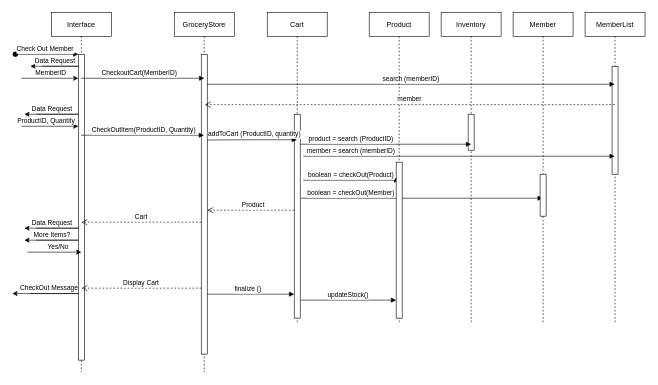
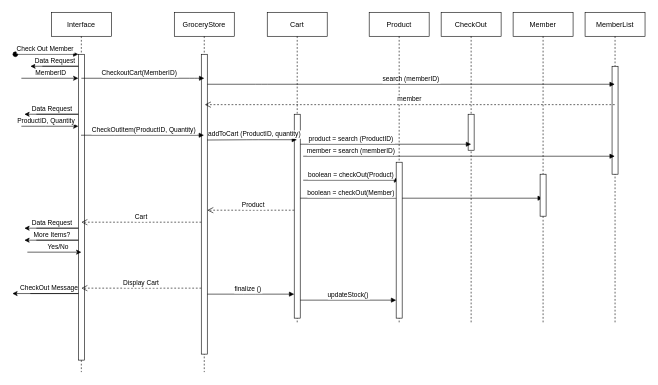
(471, 25) -> (471, 25)
